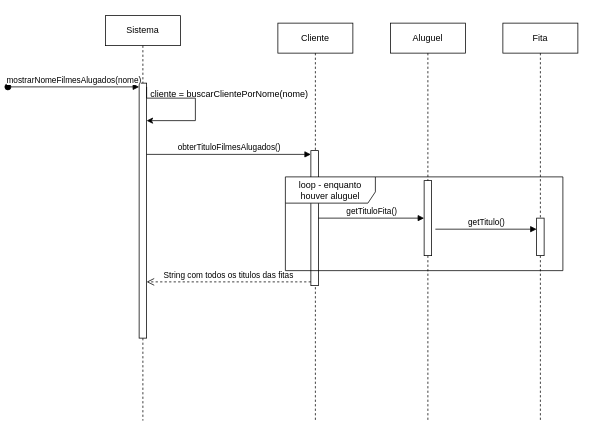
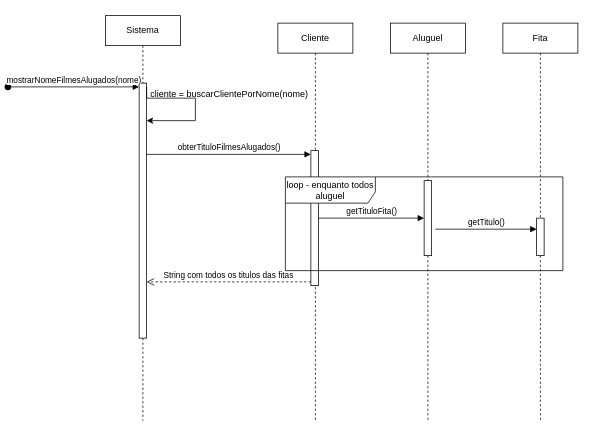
(330, 190) -> (330, 190)
